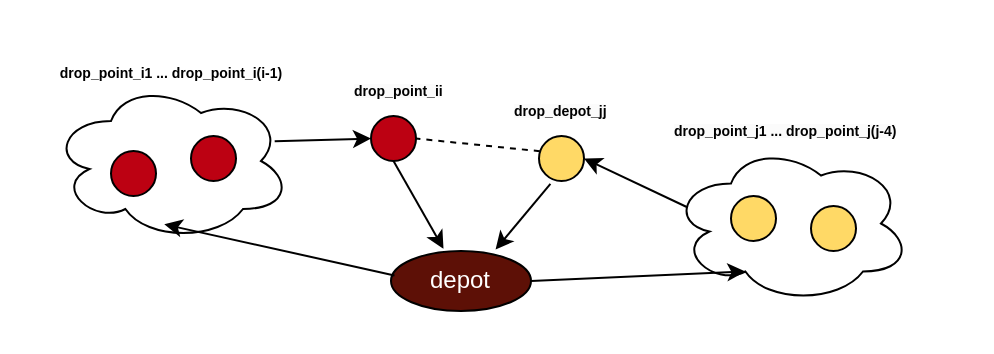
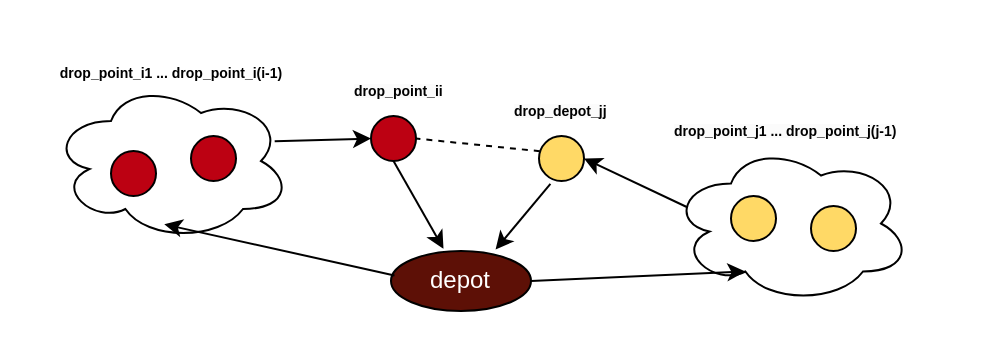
(813, 144) -> (813, 144)
